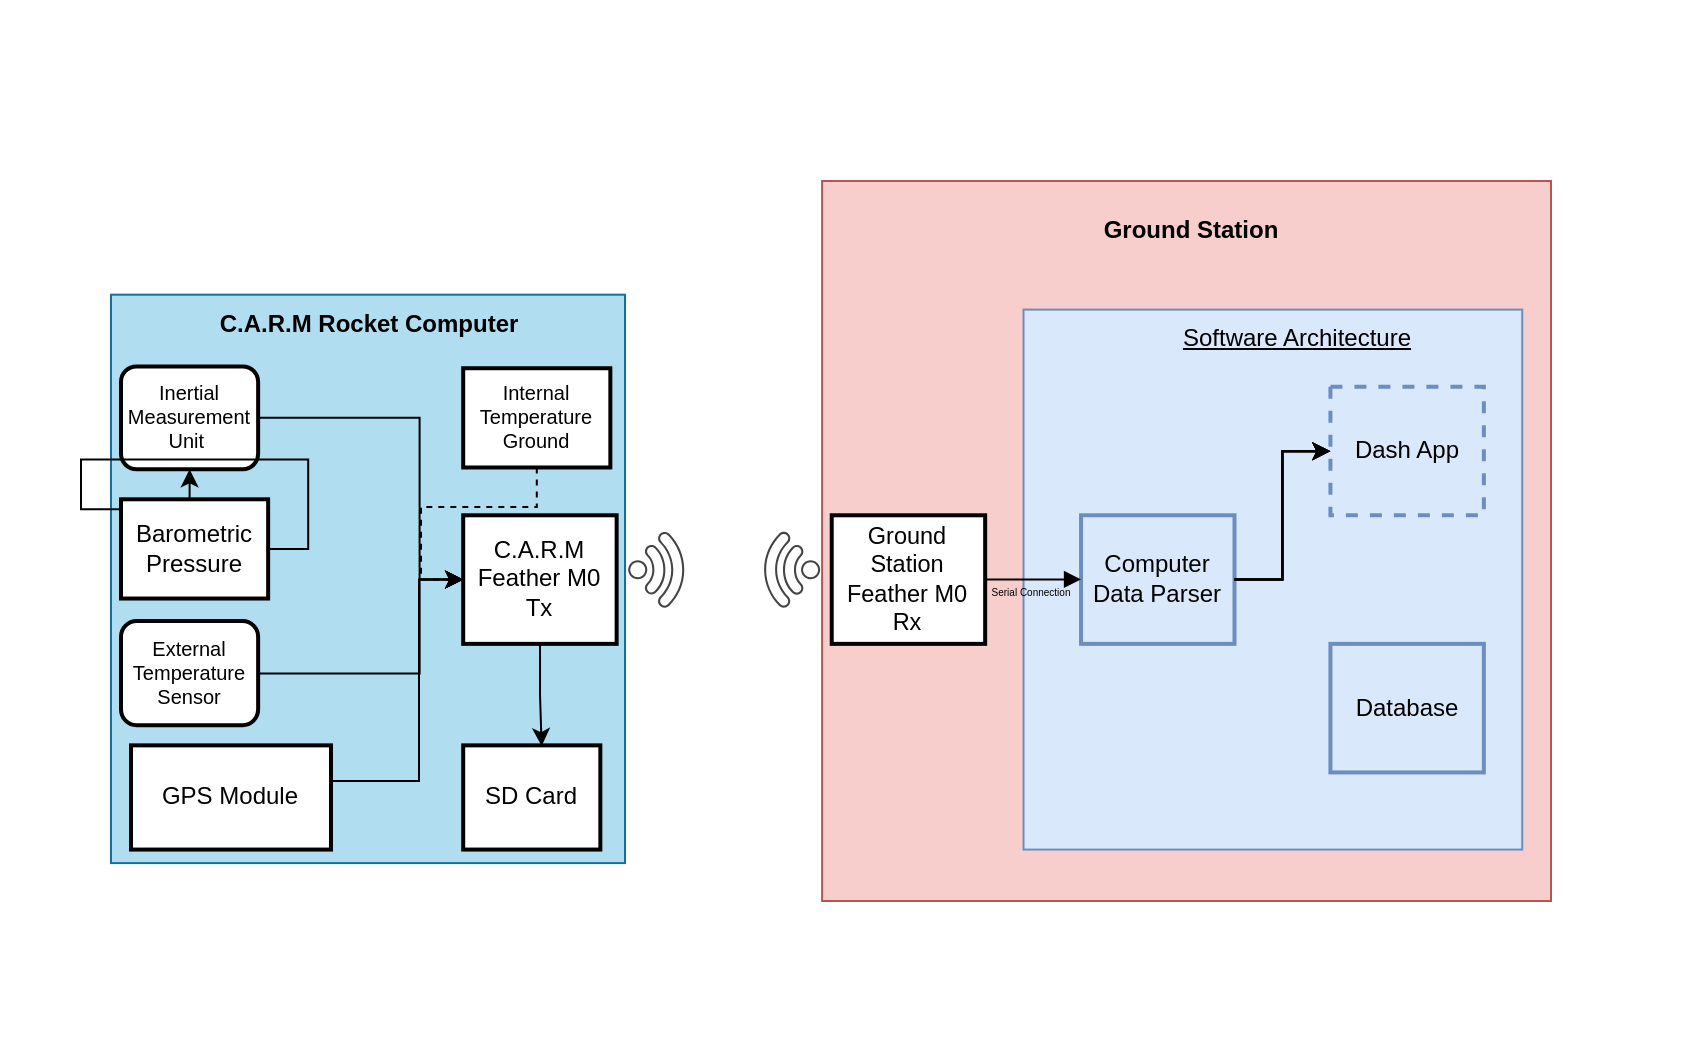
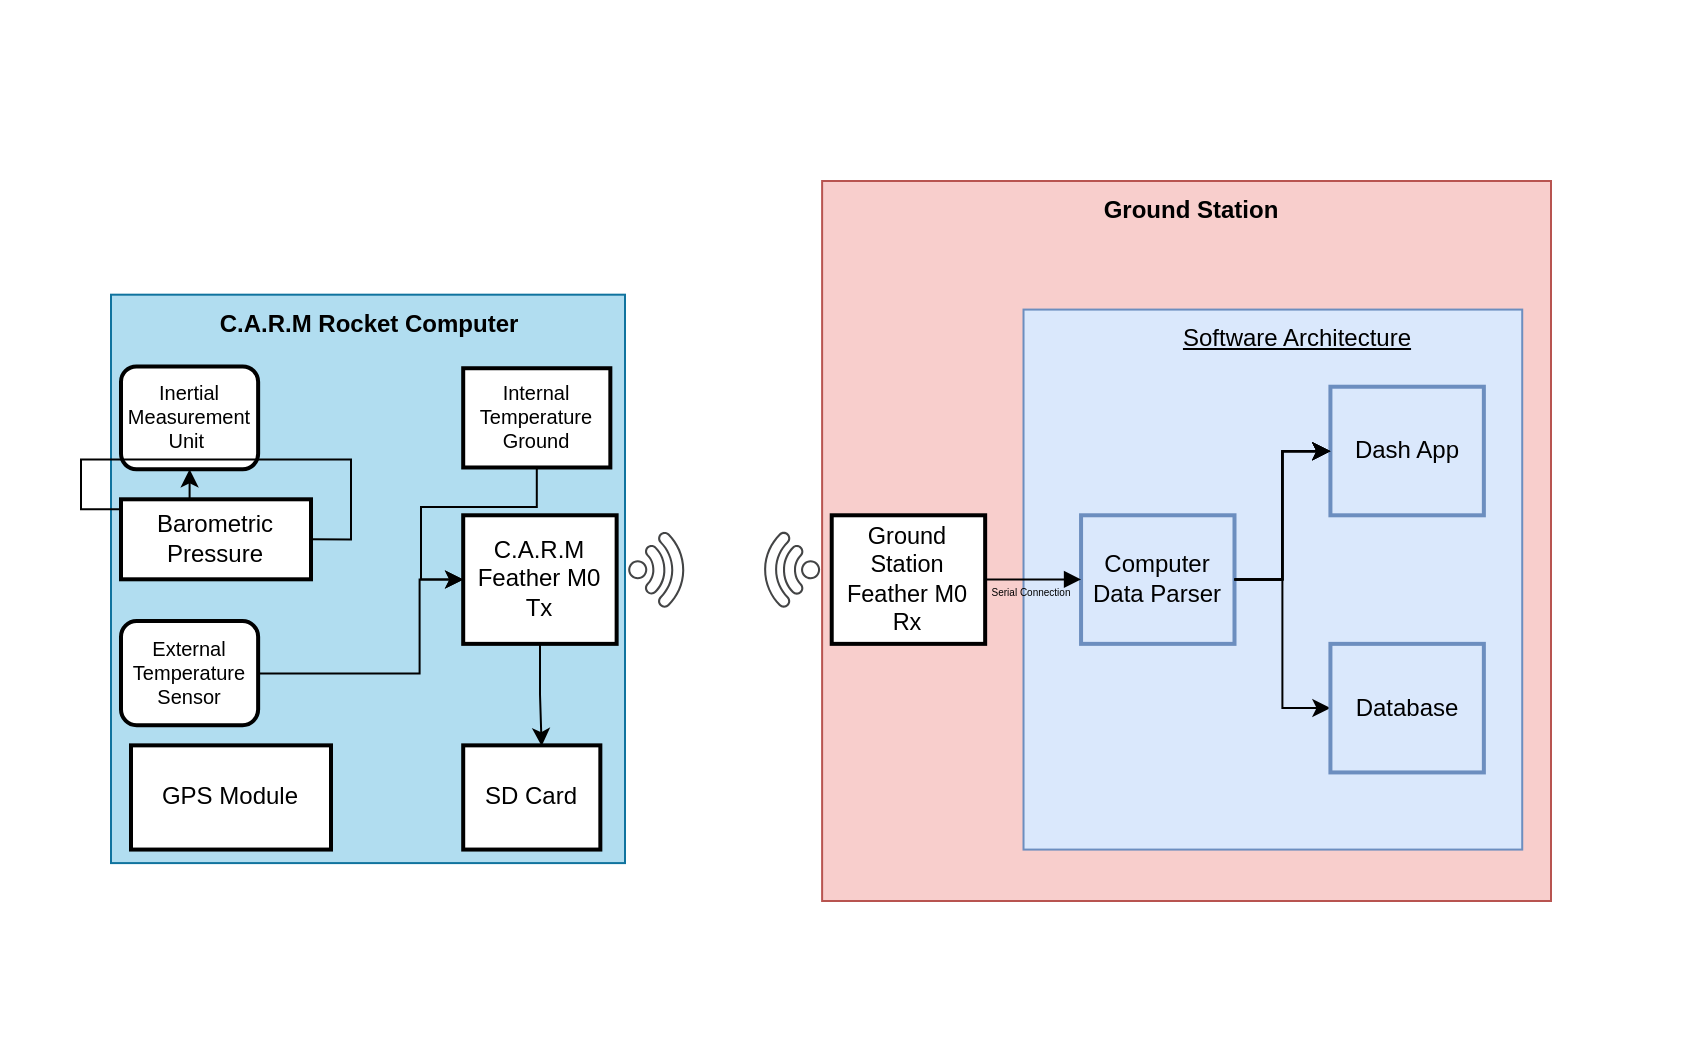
(1191, 231) -> (1191, 211)
(382, 418) -> none
(1407, 451) -> (1407, 451)
(498, 507) -> (498, 507)
(195, 549) -> (216, 539)
none -> (1282, 663)
(419, 773) -> none
